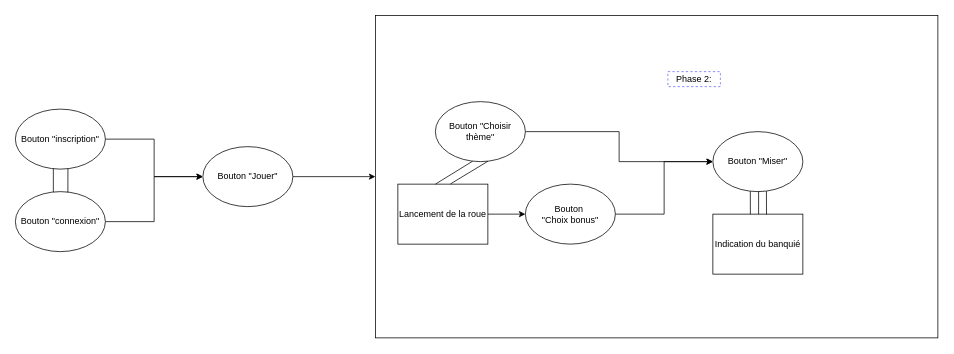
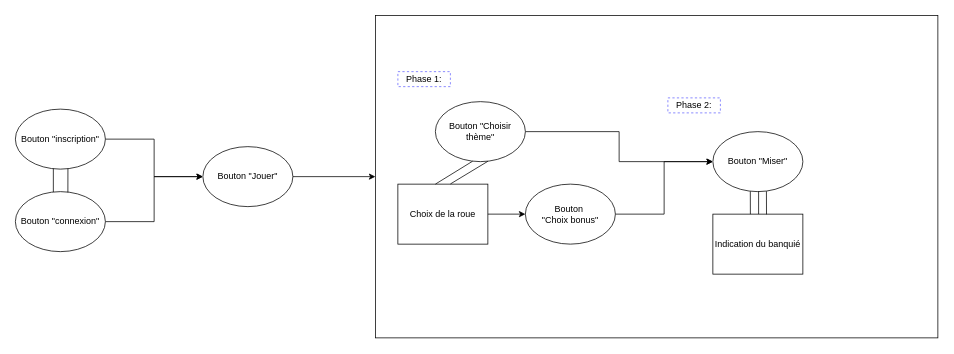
none -> (424, 79)
(694, 79) -> (694, 105)
(443, 214) -> (443, 214)
